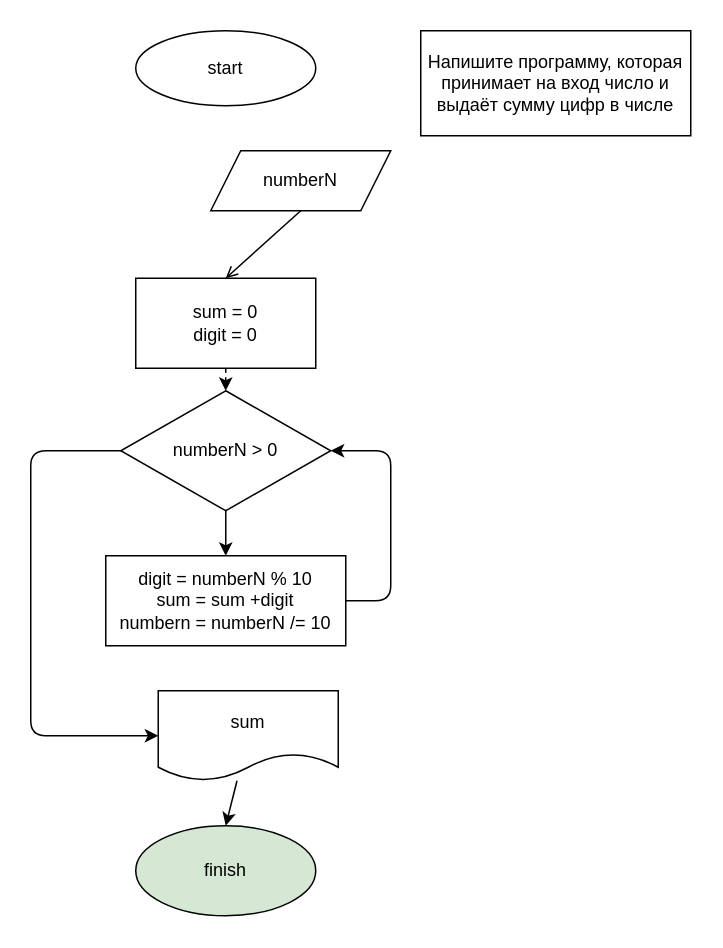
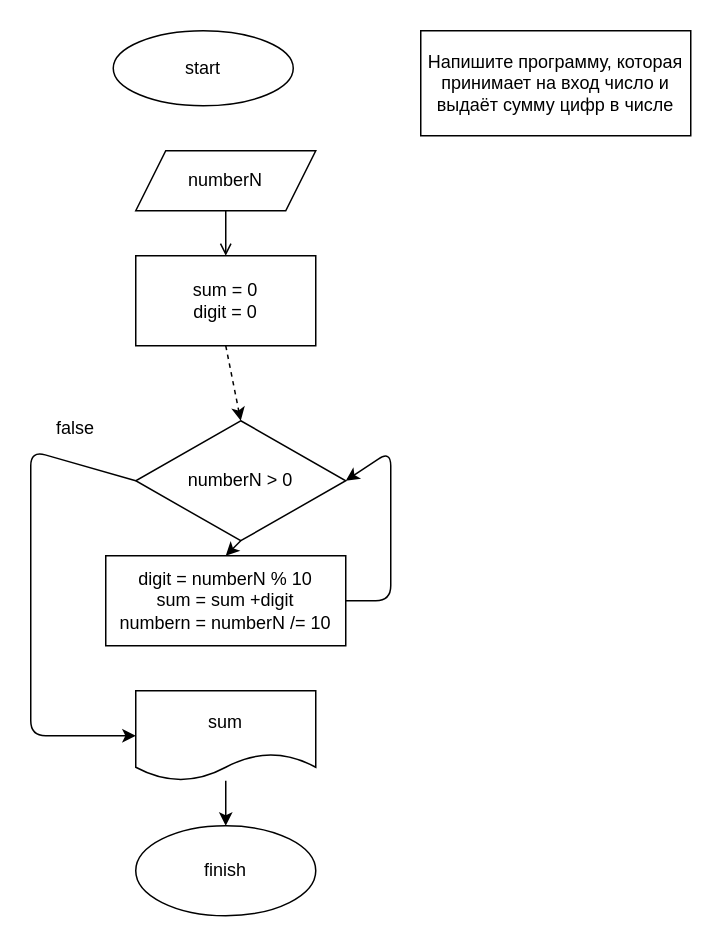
(226, 68) -> (203, 68)
(301, 181) -> (226, 181)
(226, 323) -> (226, 301)
none -> (76, 428)
(226, 451) -> (241, 481)
(248, 736) -> (226, 736)
(226, 871) -> (226, 871)
